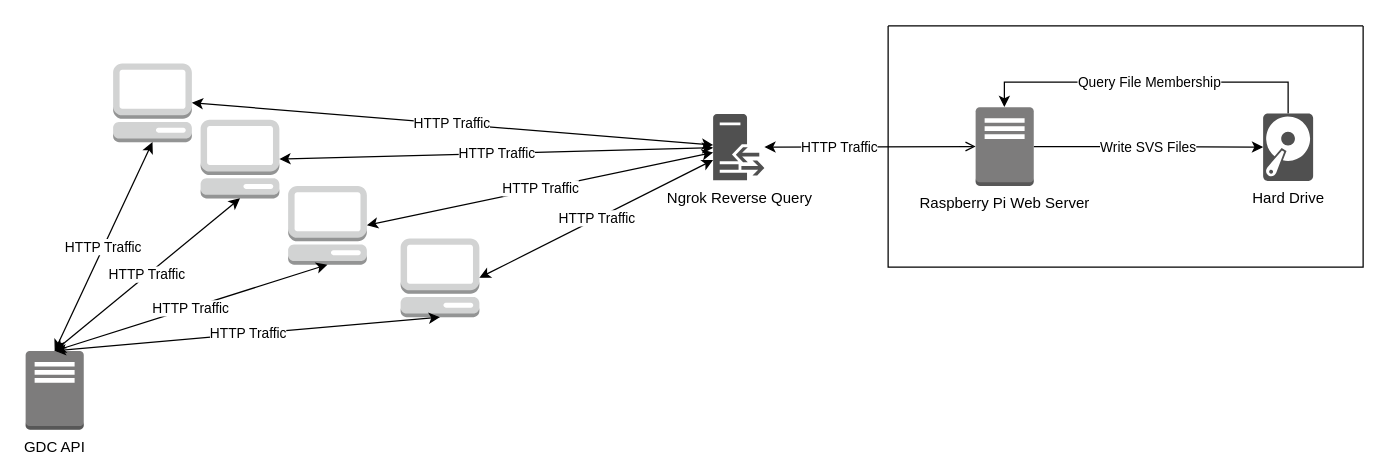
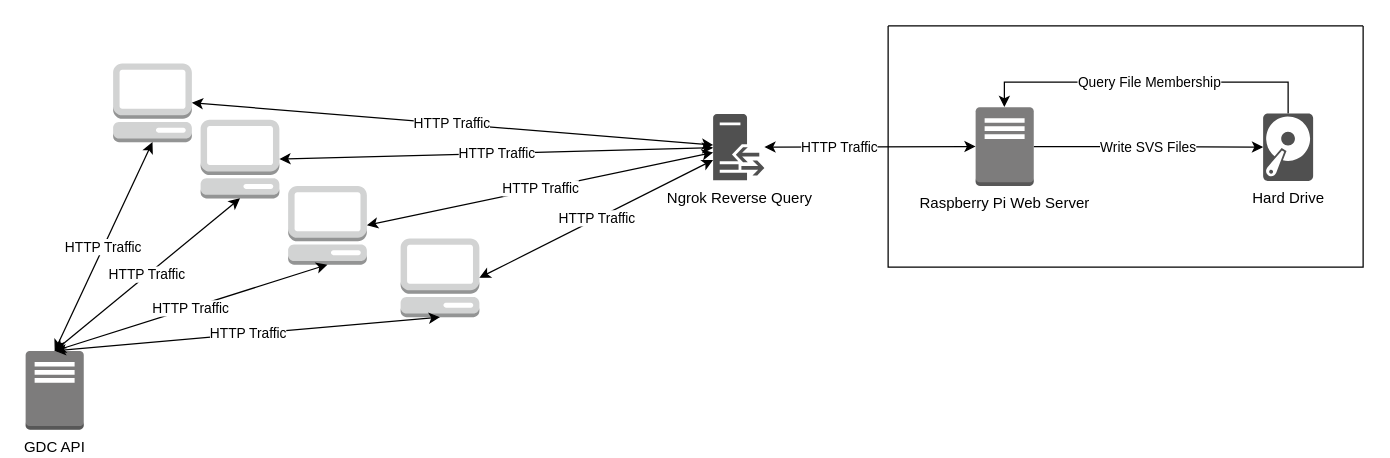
(968, 146) -> (966, 146)
